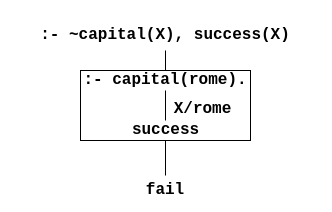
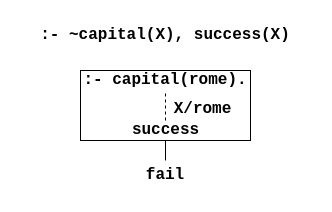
(166, 61) -> none
(166, 105) -> (166, 105)
(166, 191) -> (166, 176)
